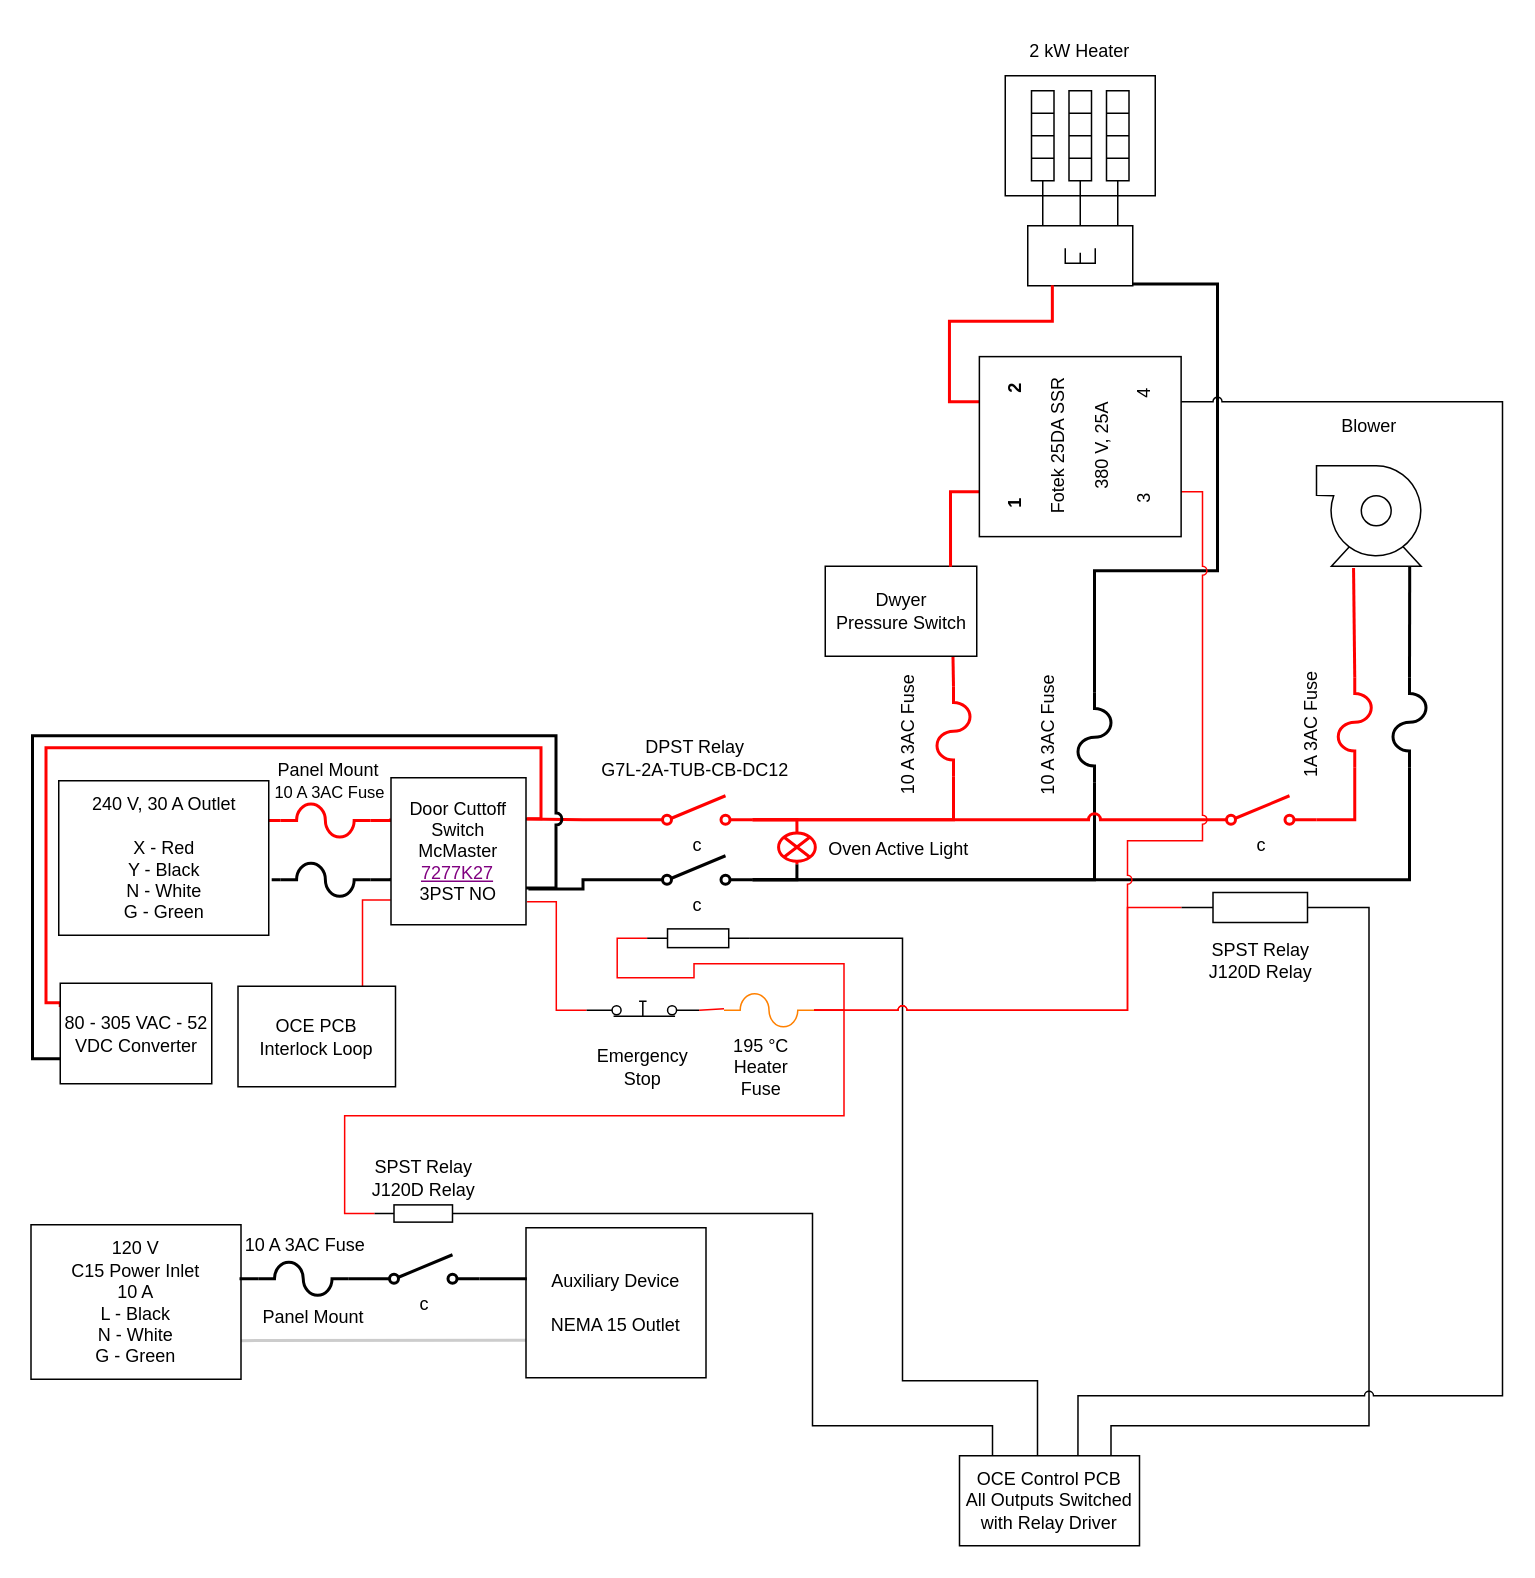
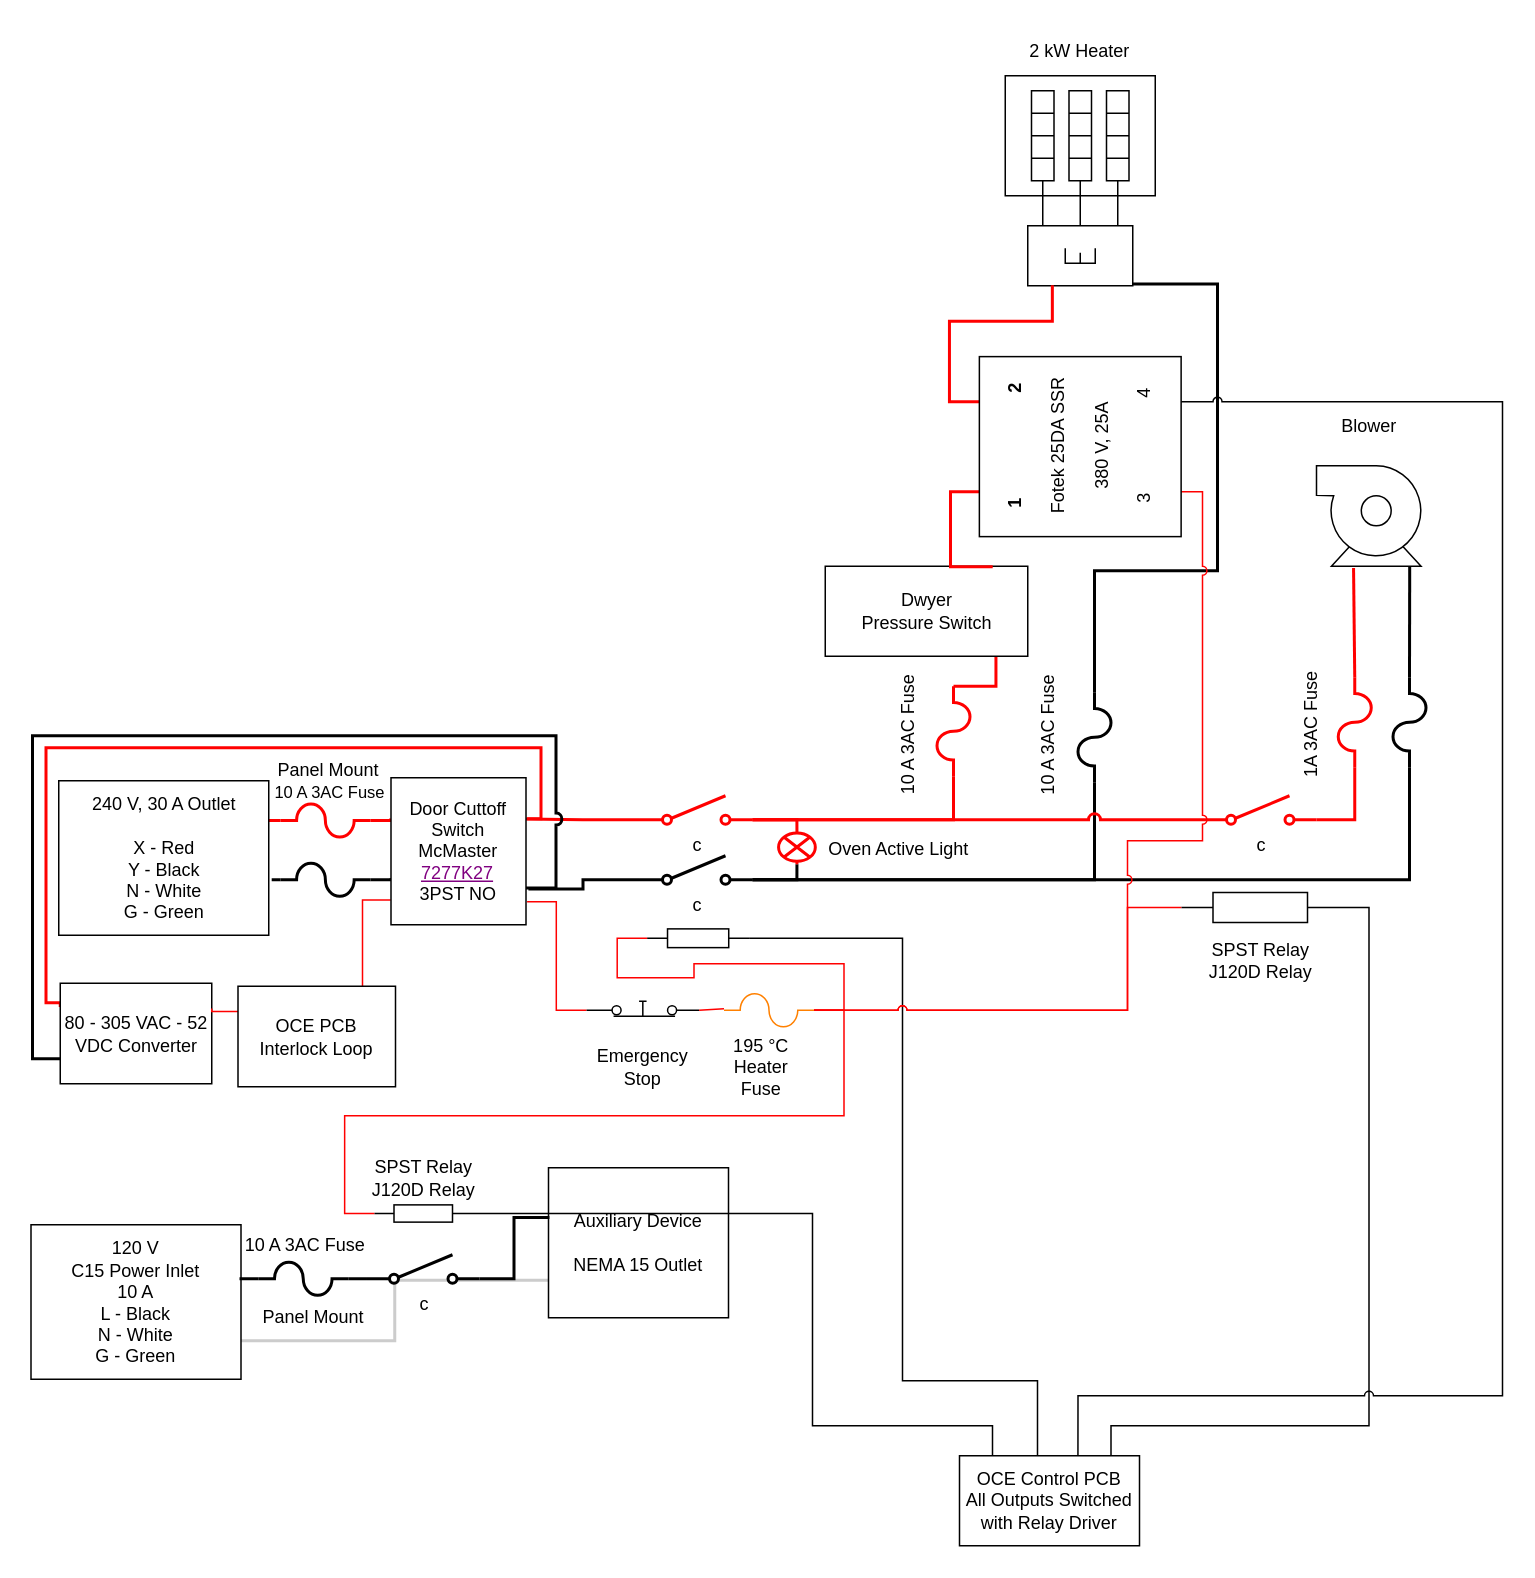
(901, 611) -> (926, 611)
(696, 758) -> none
none -> (224, 1011)
(616, 1303) -> (638, 1243)
